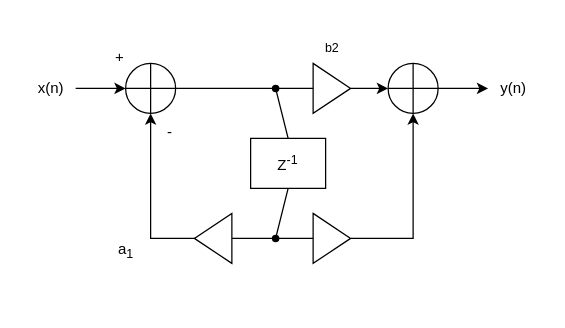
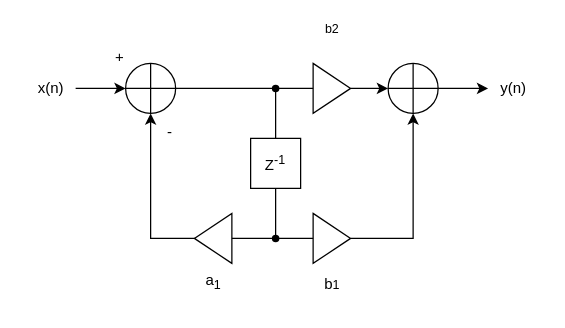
(332, 44) -> (332, 26)
(288, 163) -> (276, 163)
(126, 251) -> (213, 282)
none -> (332, 282)
